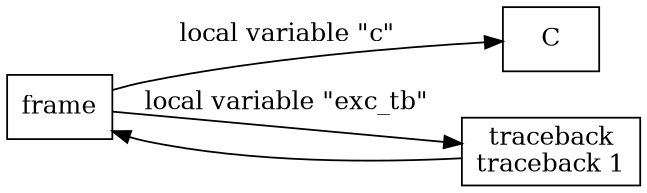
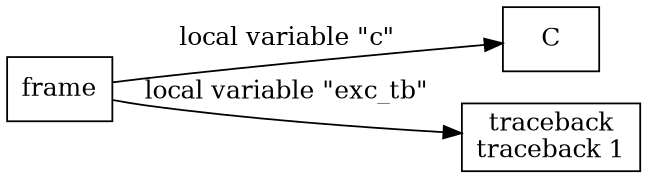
(295, 159) -> none
